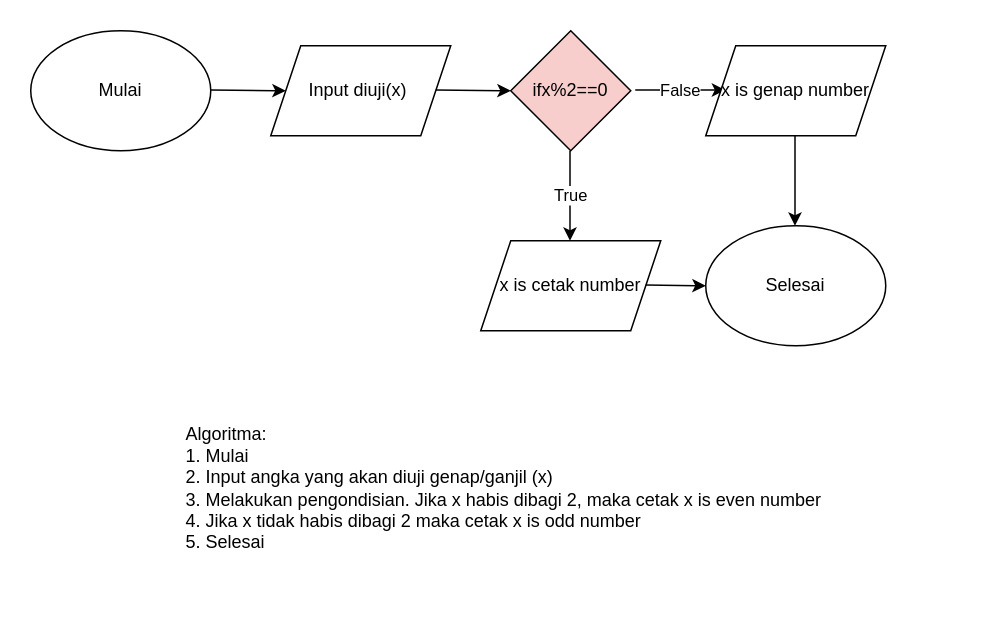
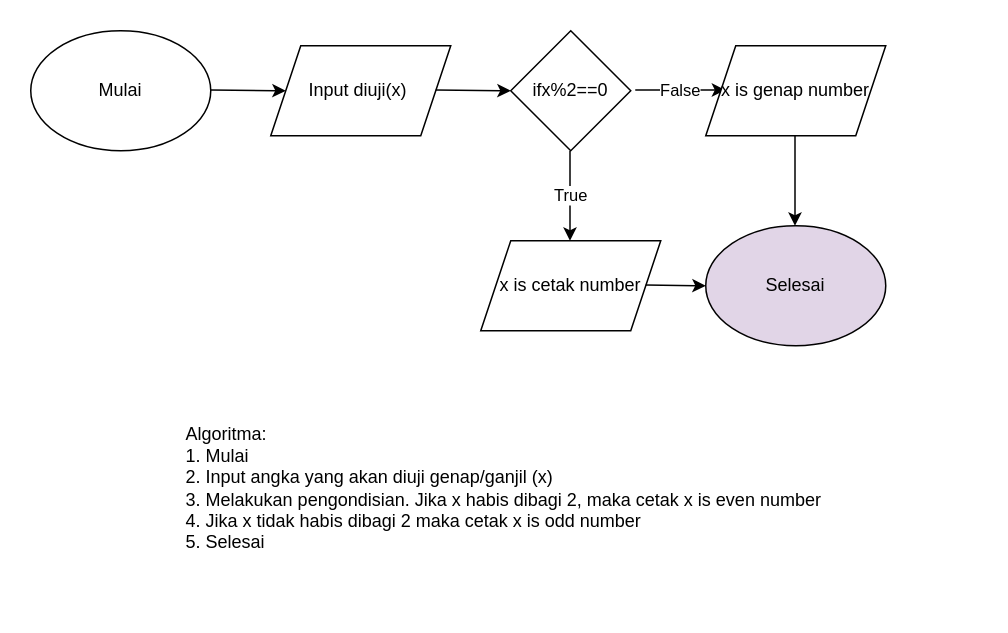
(571, 91) -> (571, 91)
(796, 286) -> (796, 286)
